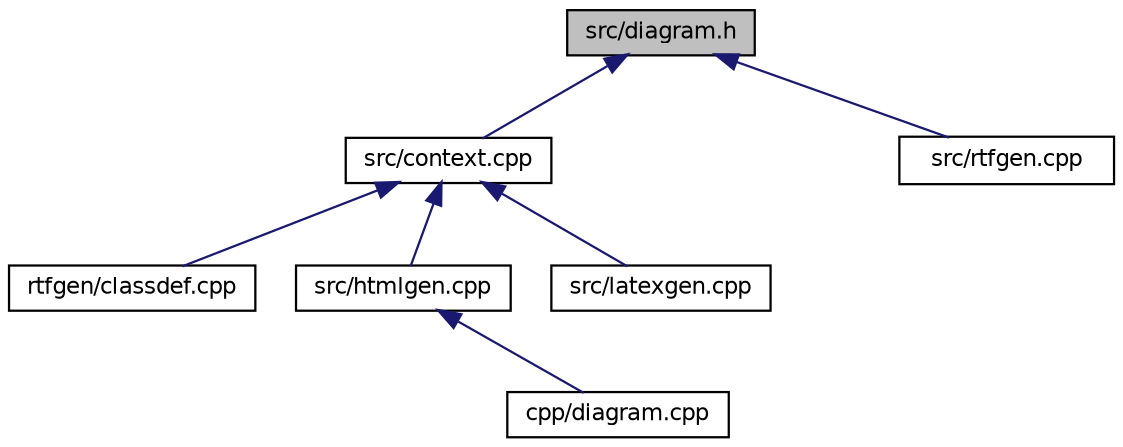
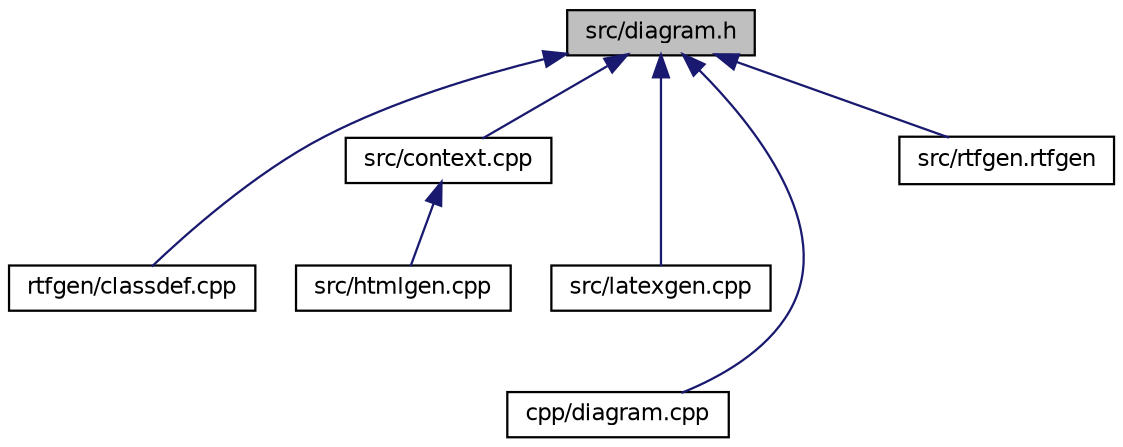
(1007, 160) -> (1007, 160)
(280, 228) -> (332, 133)
(565, 230) -> (661, 172)
(521, 357) -> (803, 245)
